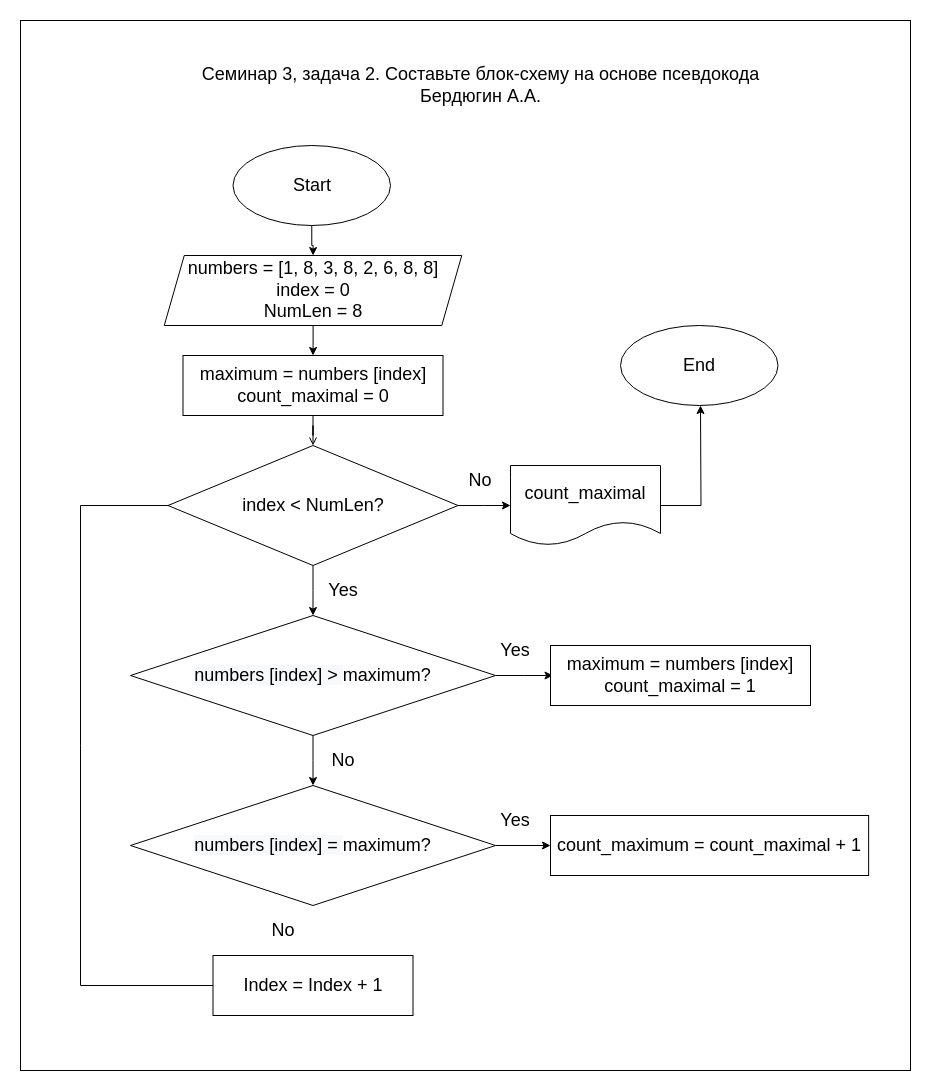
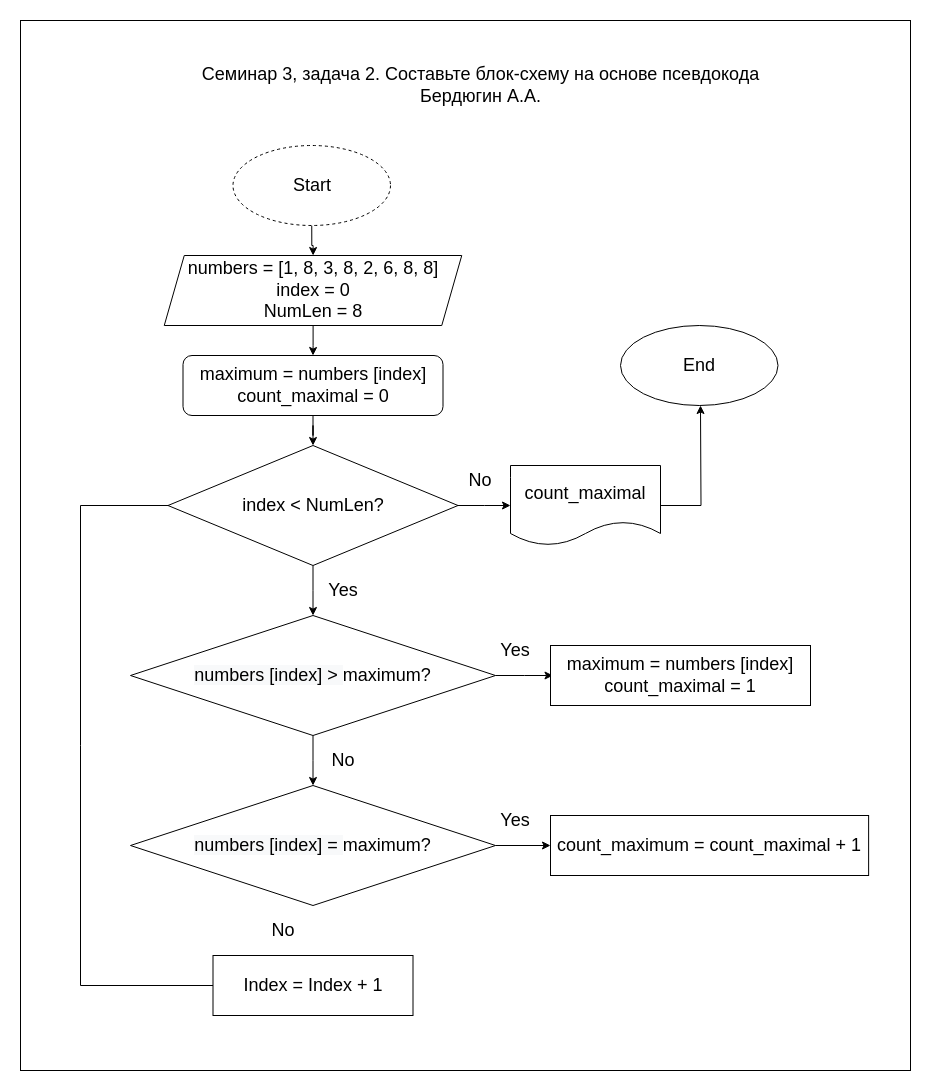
(312, 186) -> (312, 186)
(313, 386) -> (313, 386)
(313, 438) -> (313, 437)
